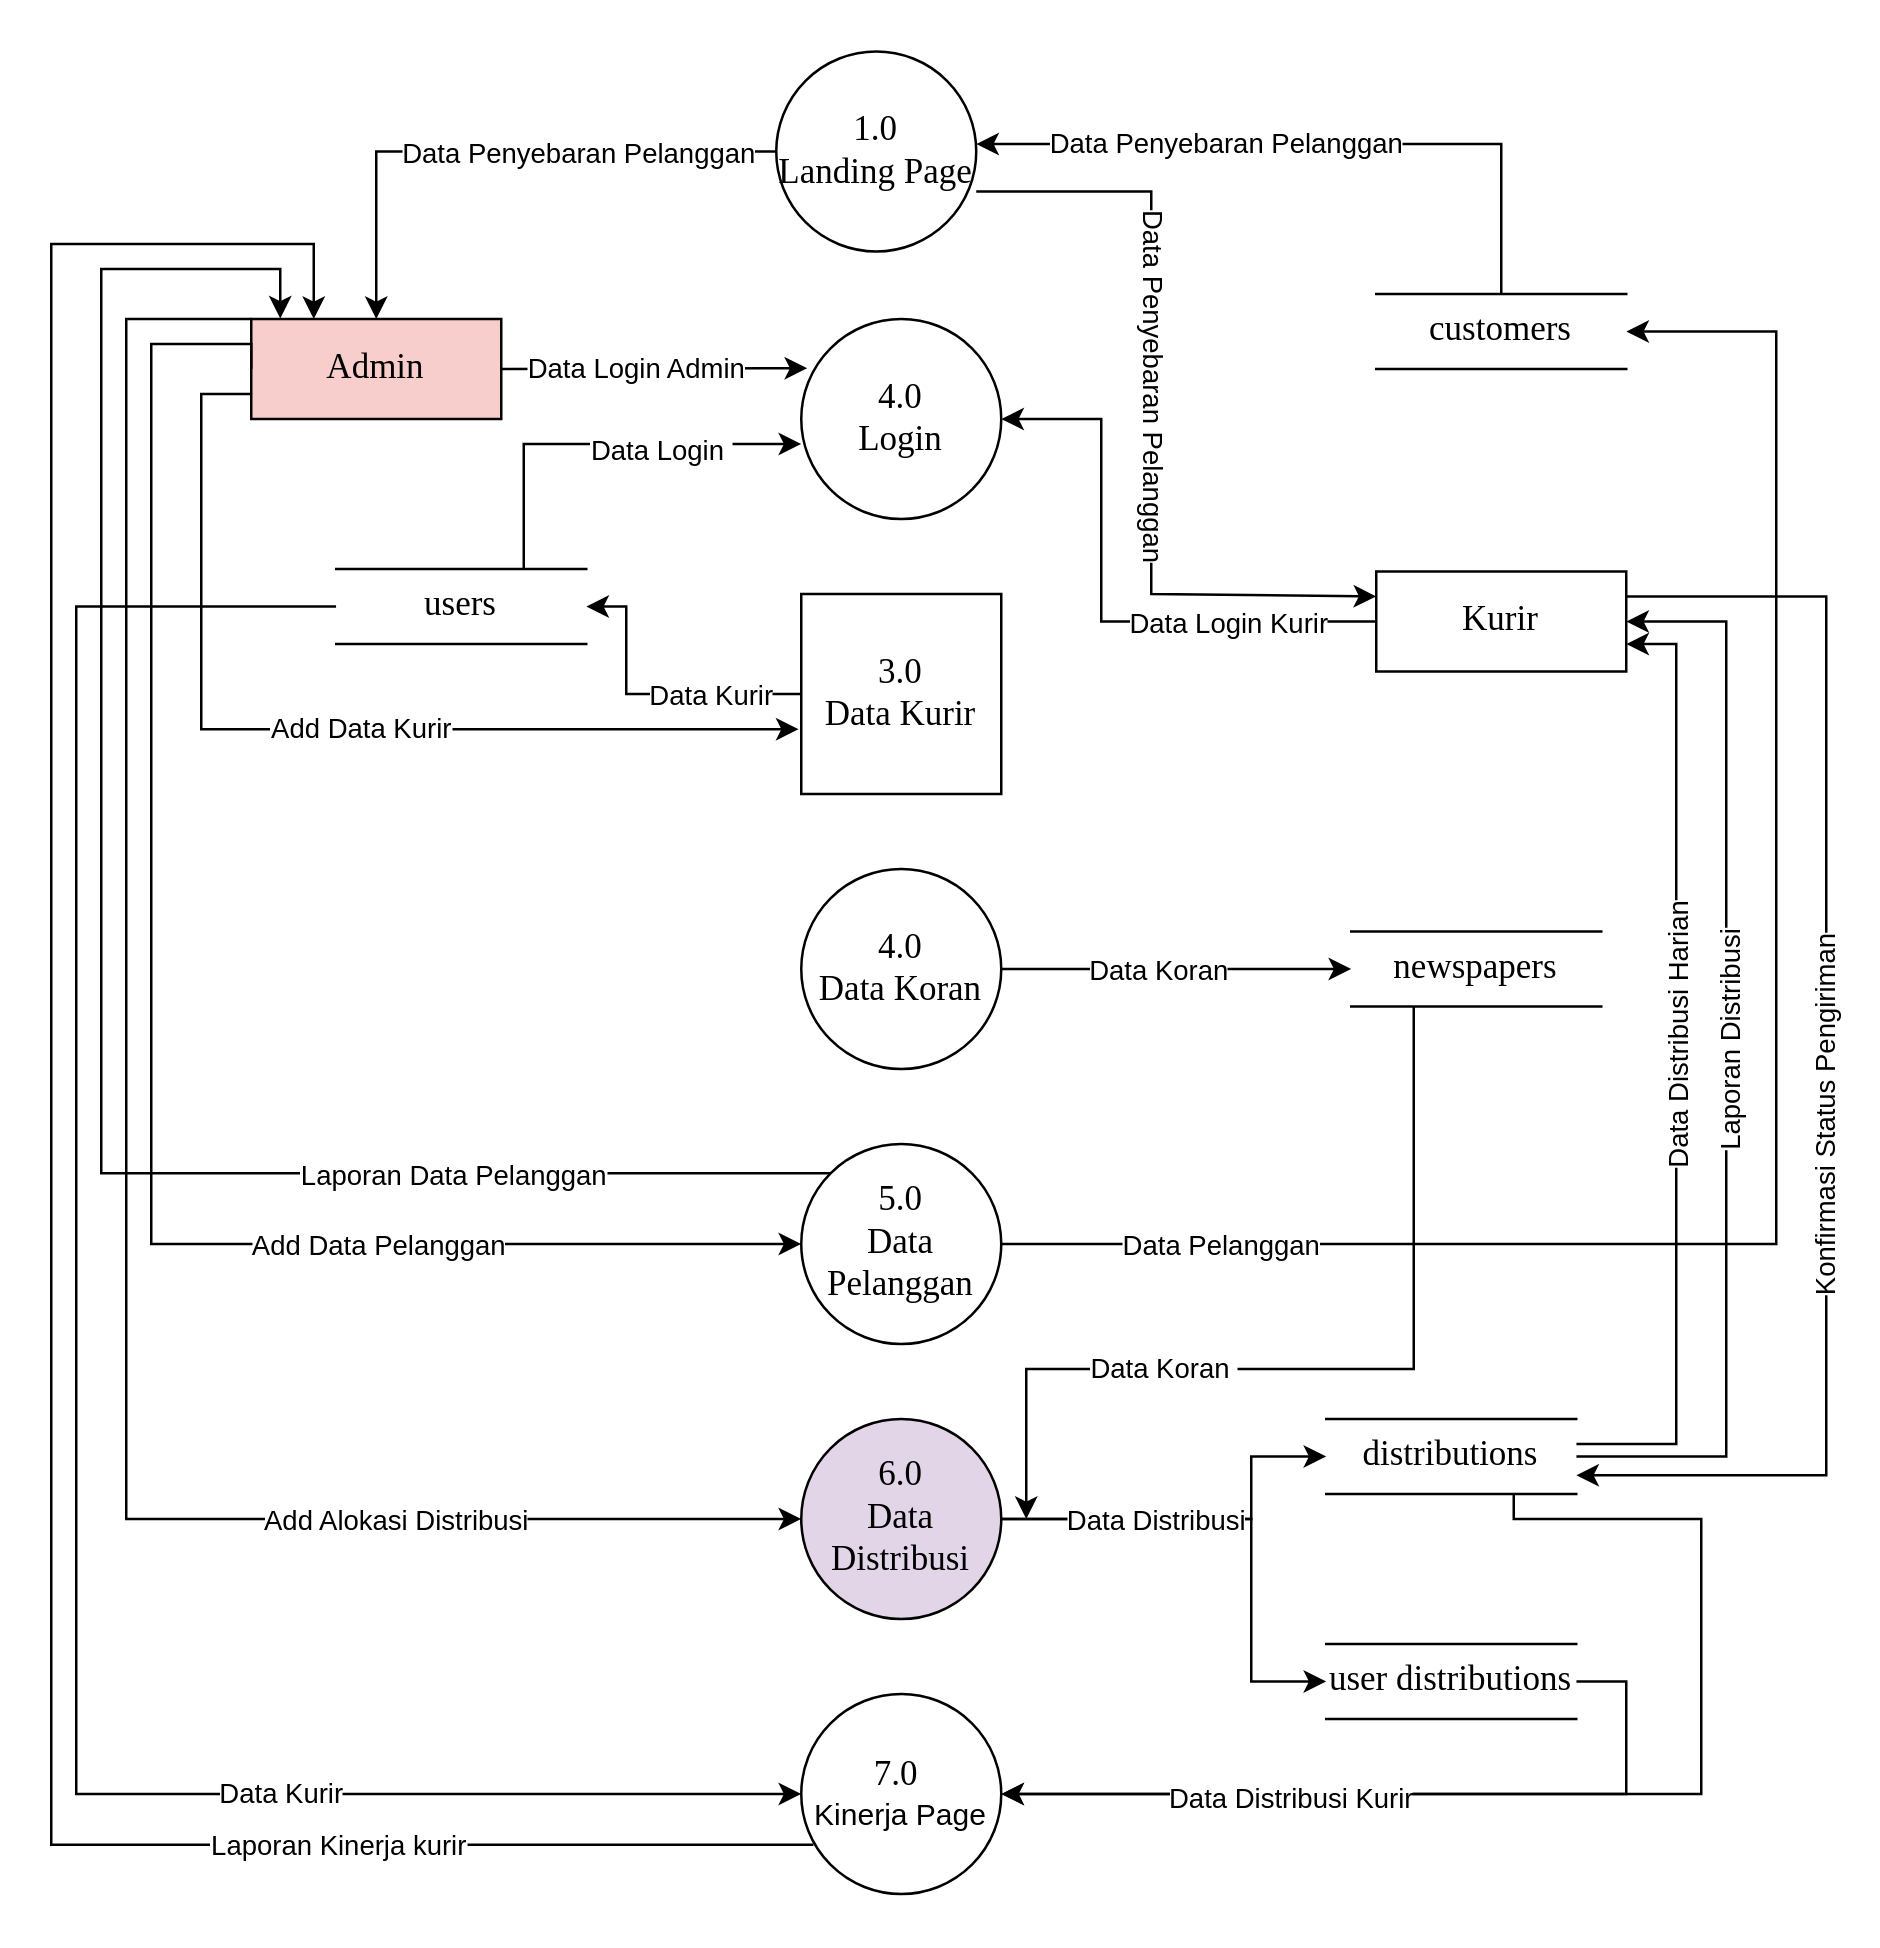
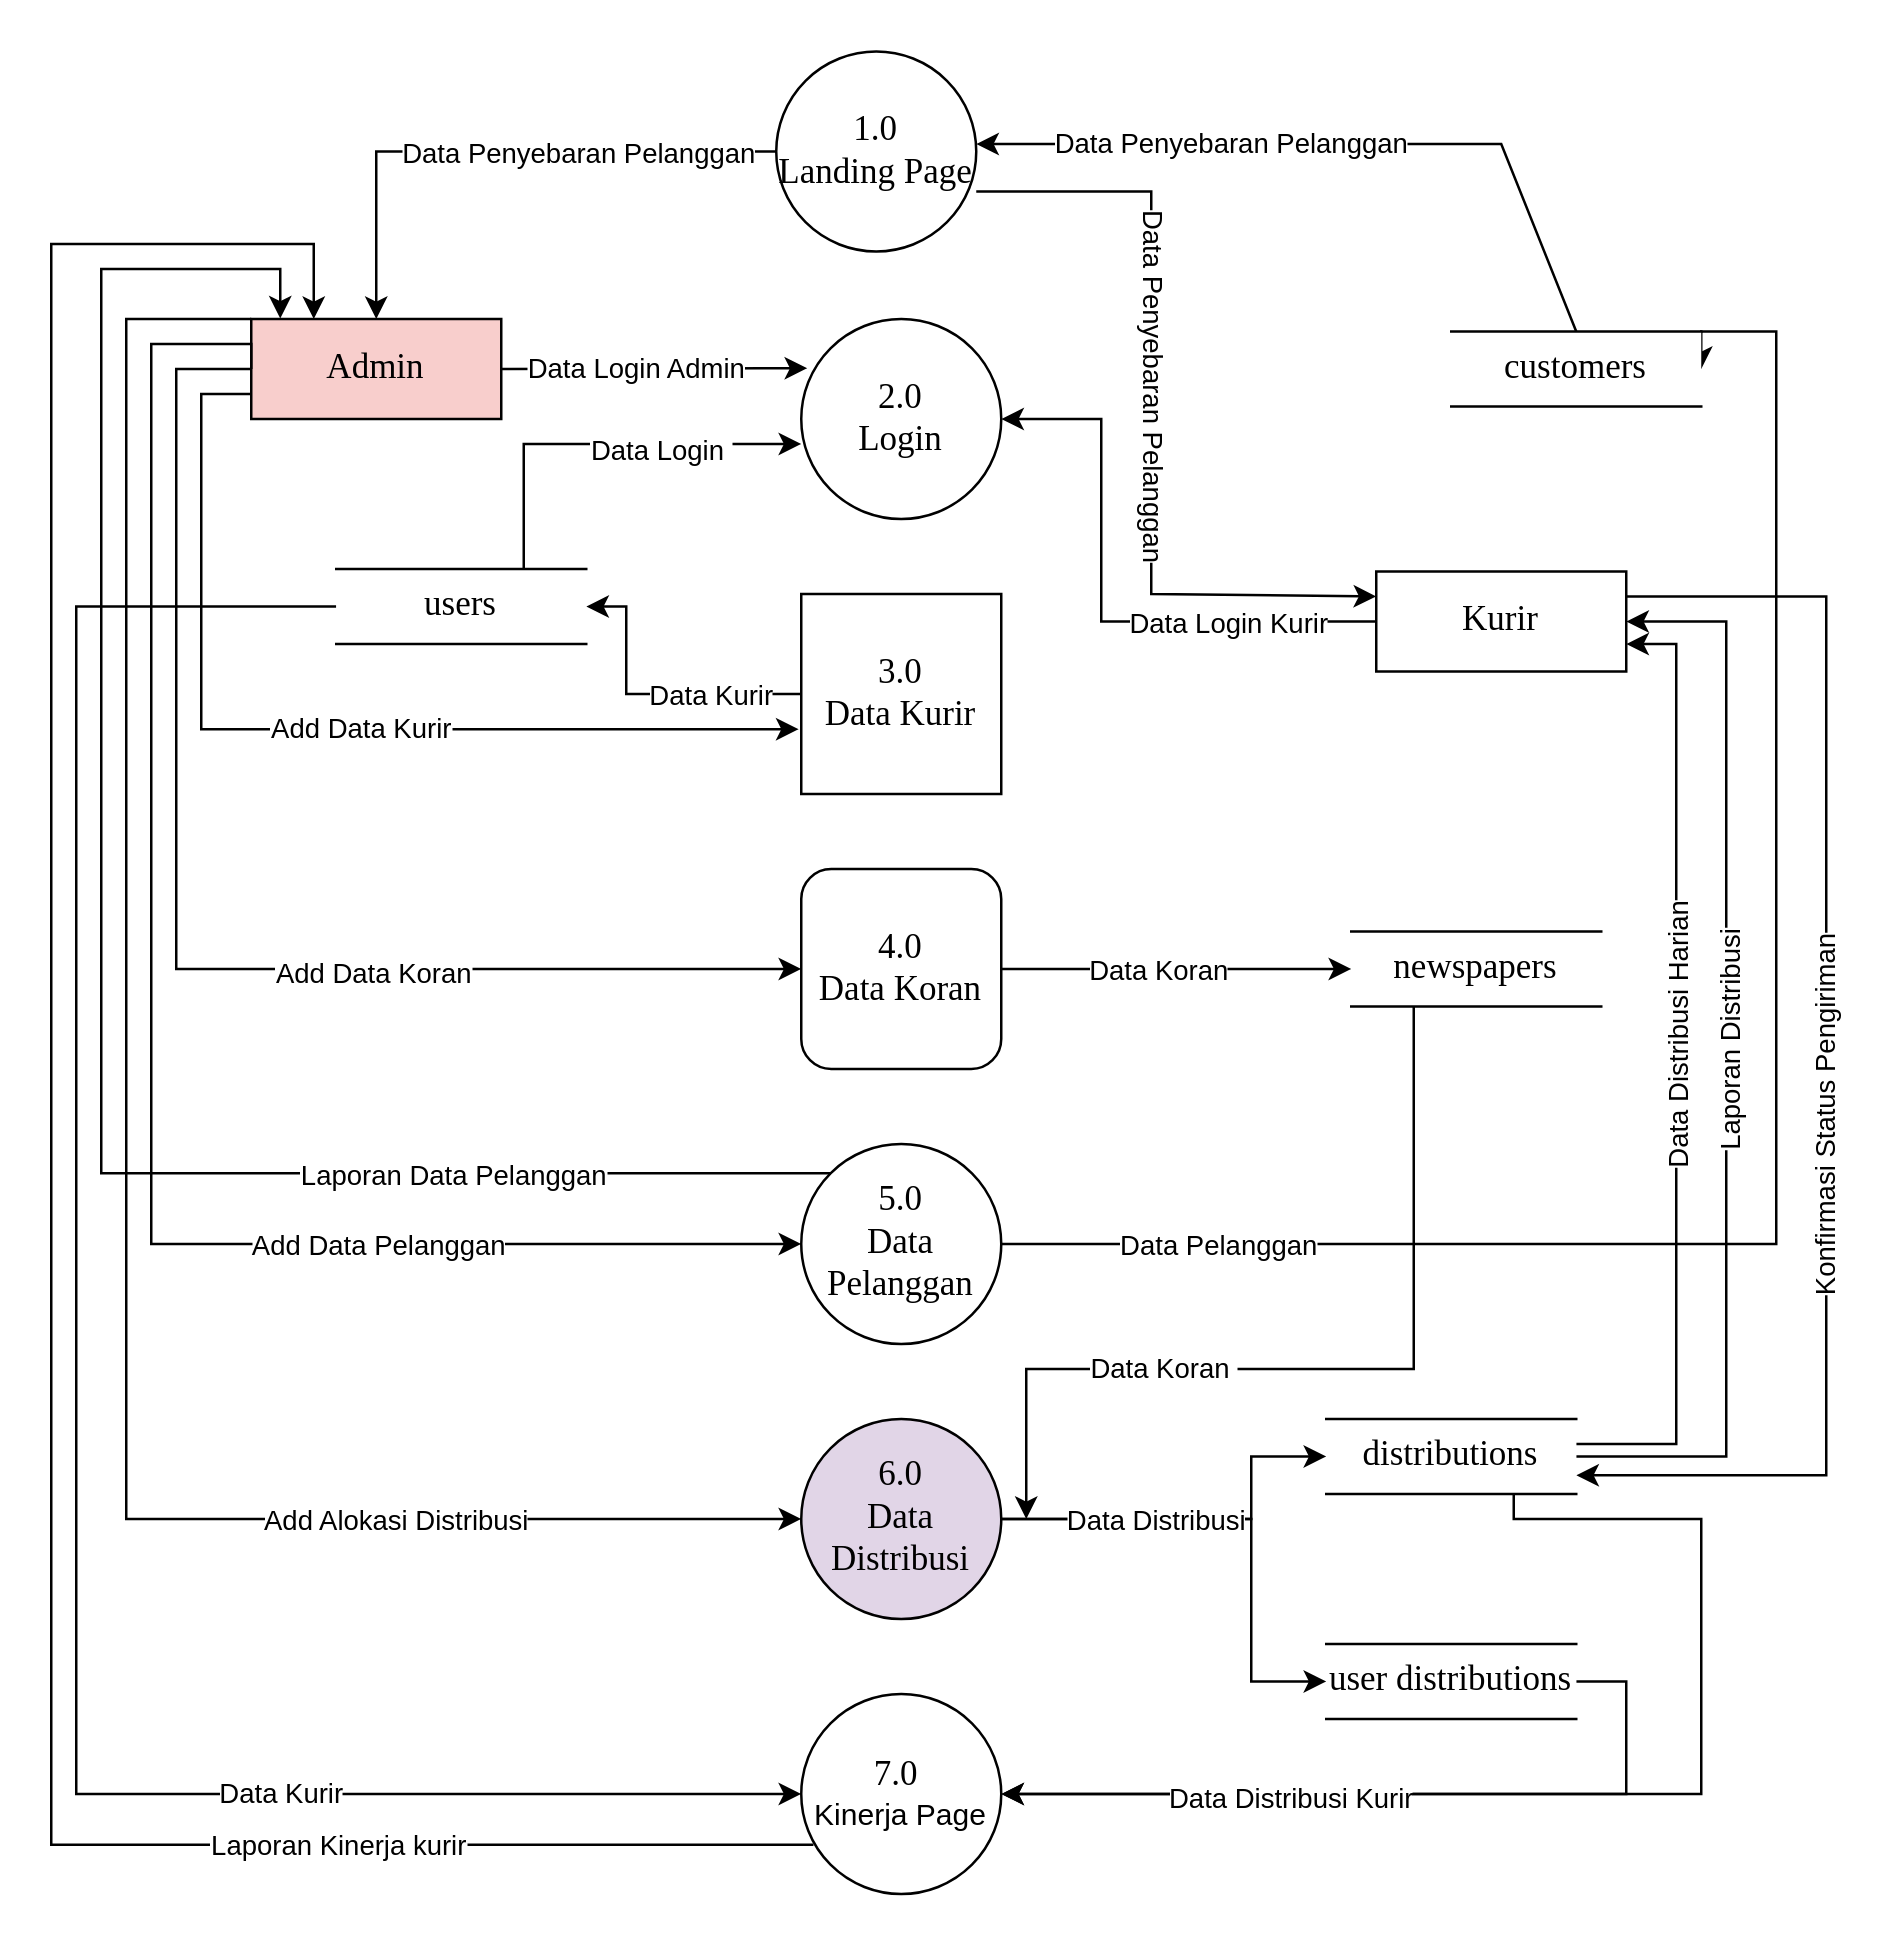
(1501, 331) -> (1576, 369)
(901, 419) -> (901, 419)
none -> (176, 863)
(901, 969) -> (901, 969)
